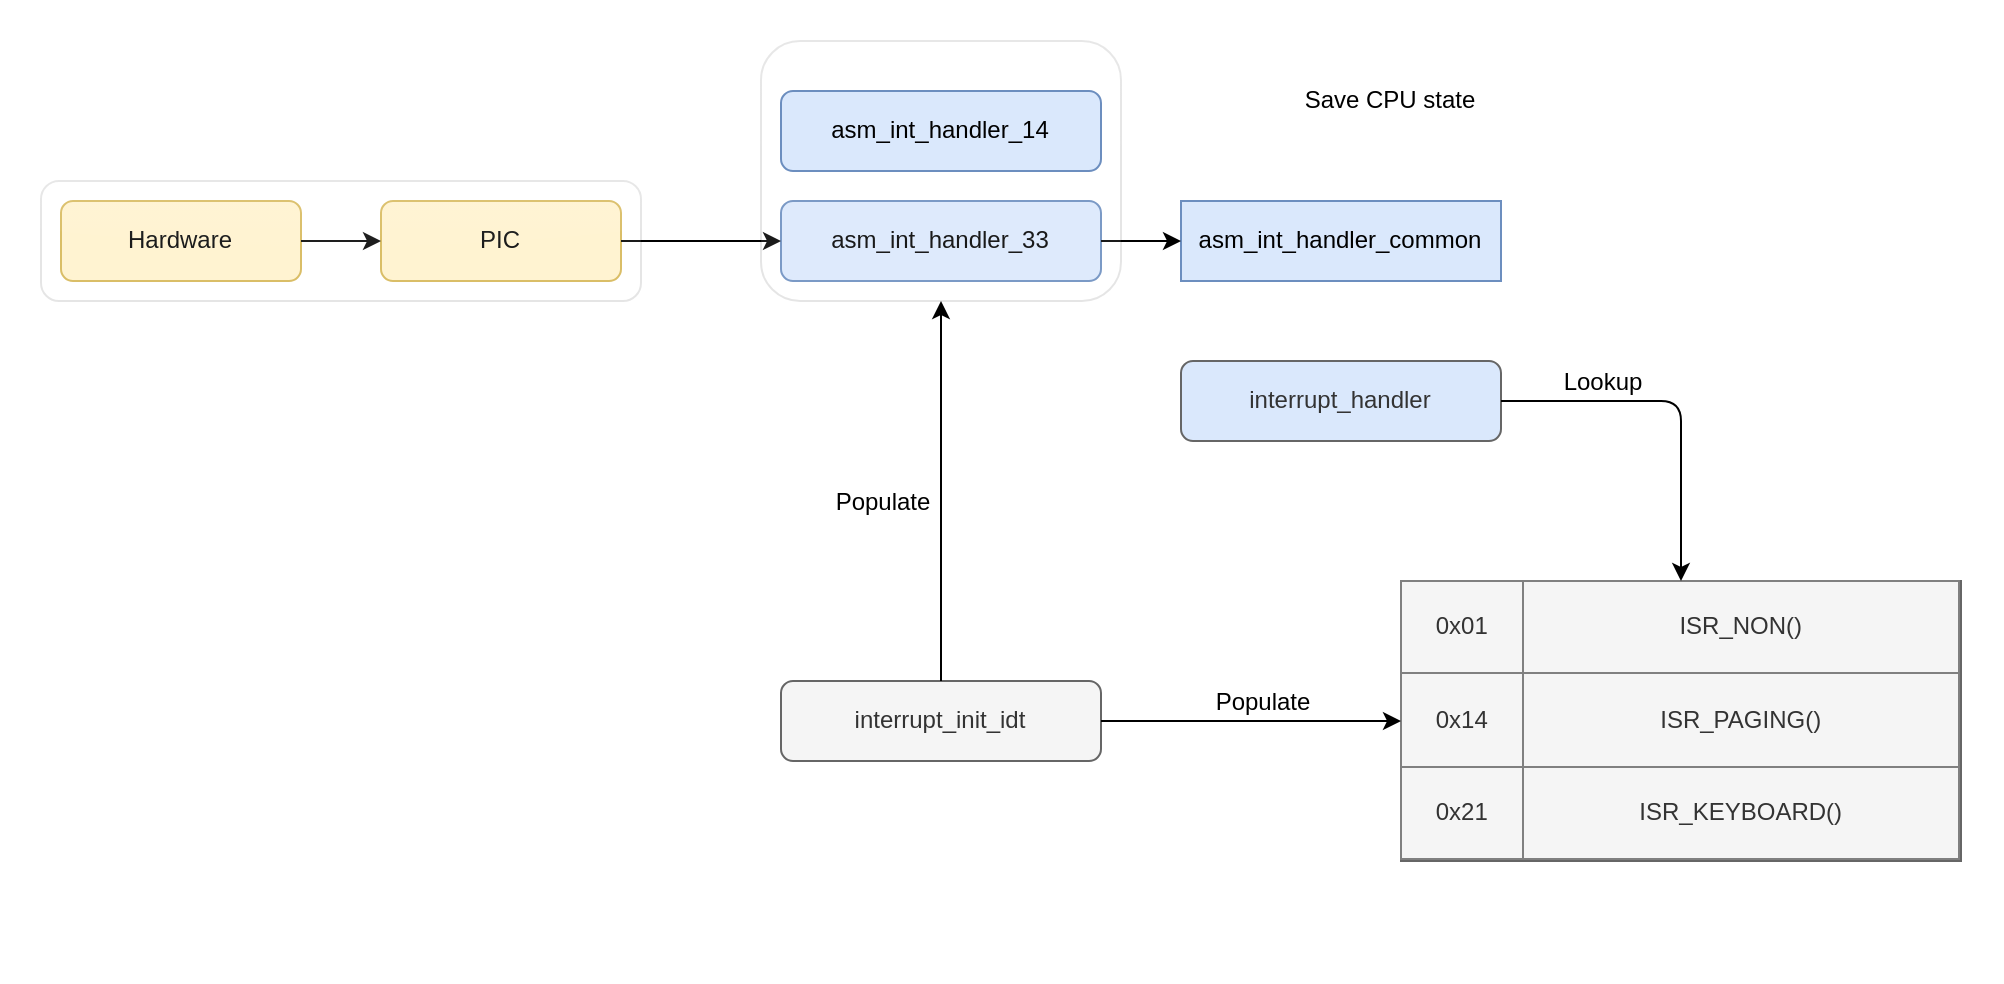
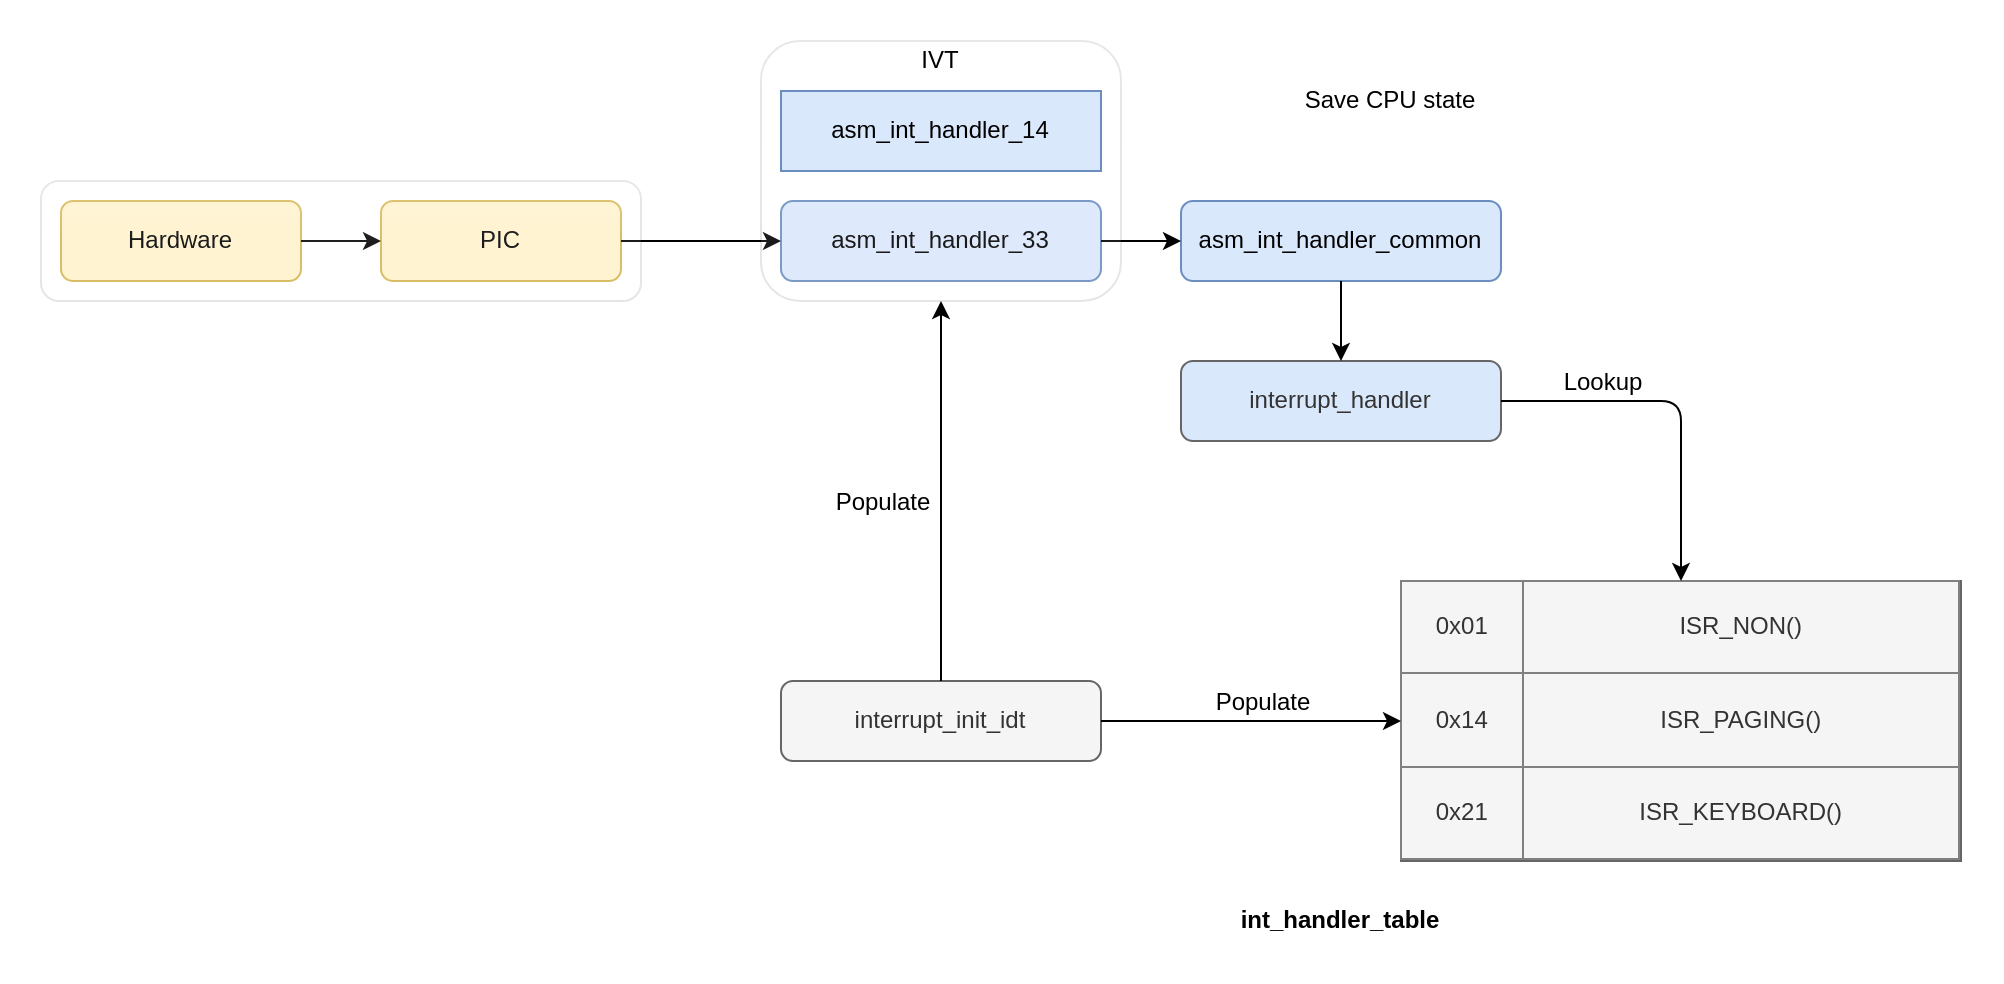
none -> (941, 61)
(941, 131) -> (941, 131)
(1341, 241) -> (1341, 241)
none -> (1341, 314)
none -> (1341, 921)
